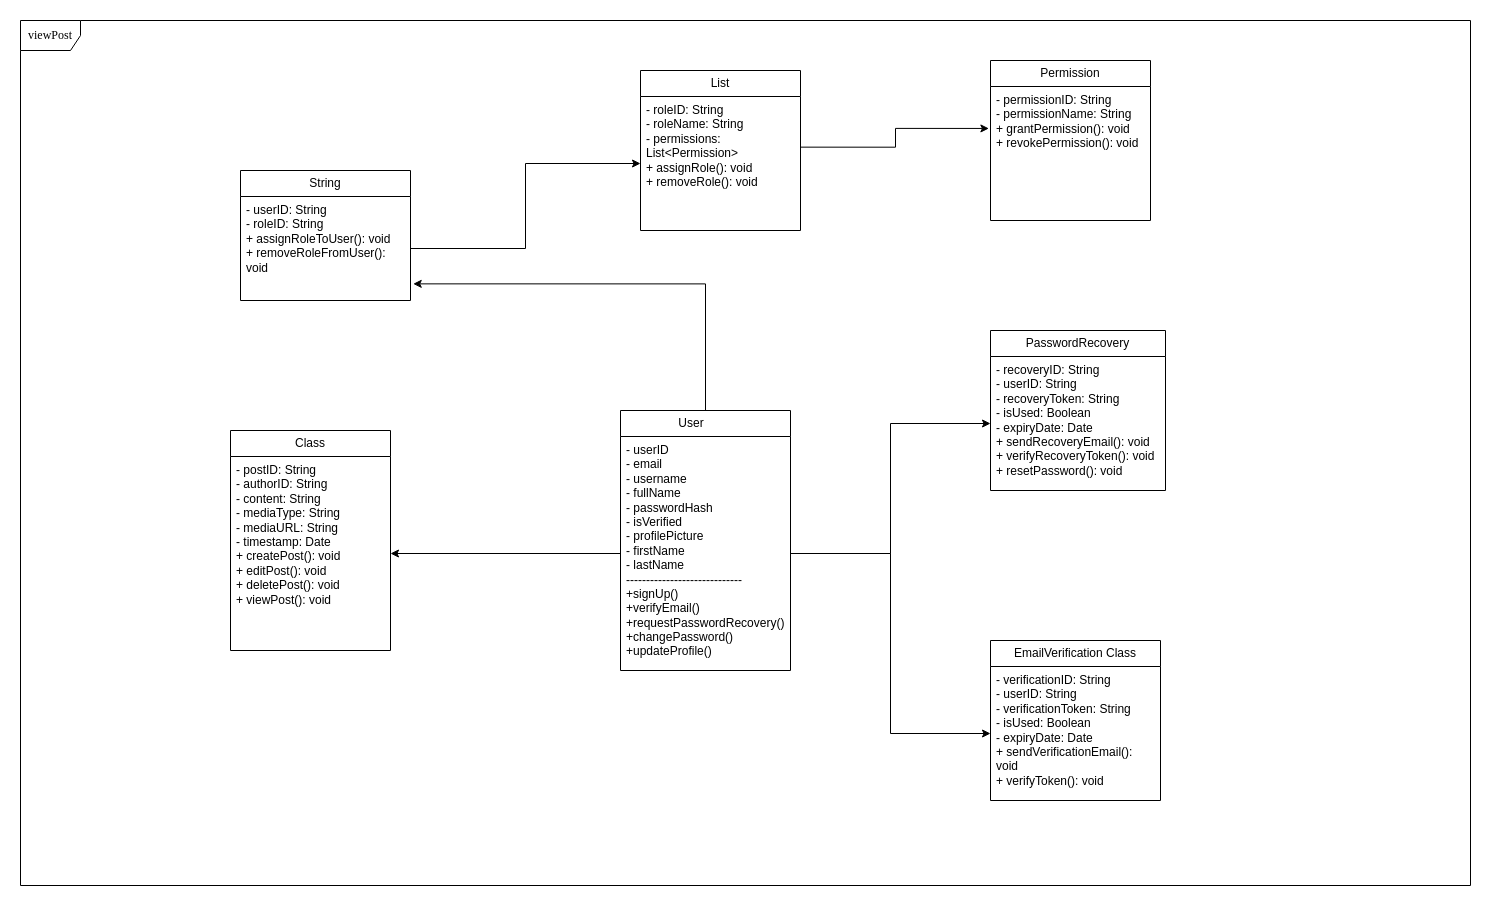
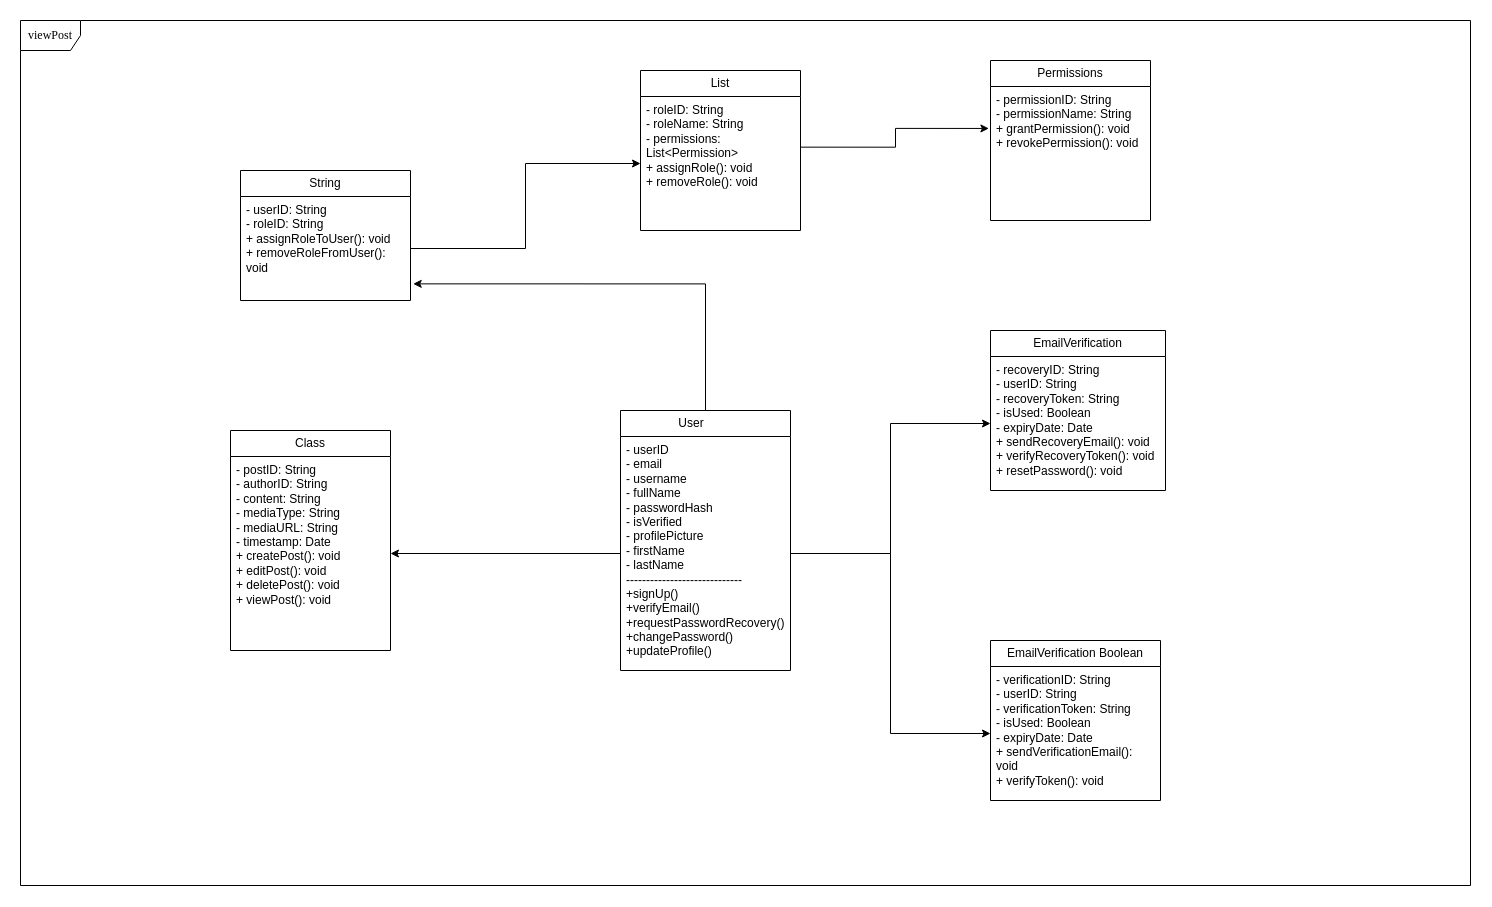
(1071, 74) -> (1071, 74)
(1078, 344) -> (1078, 344)
(1076, 654) -> (1076, 654)
